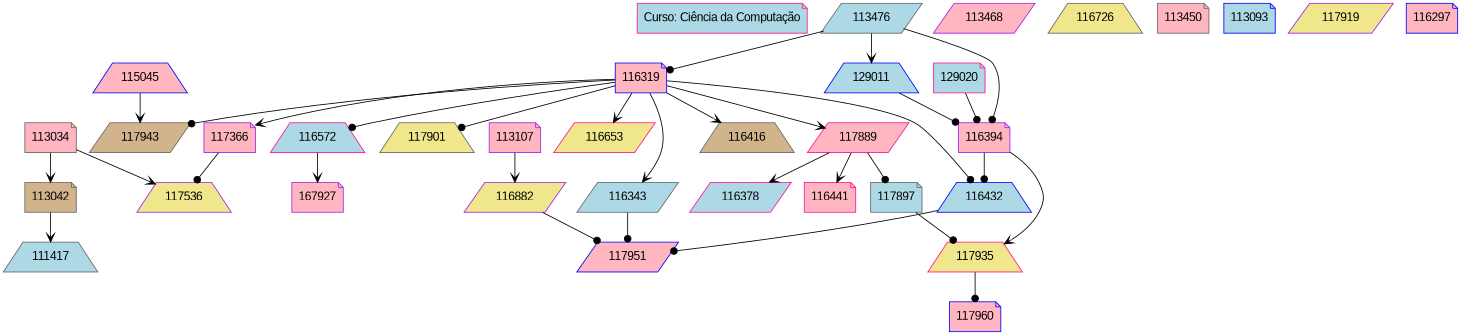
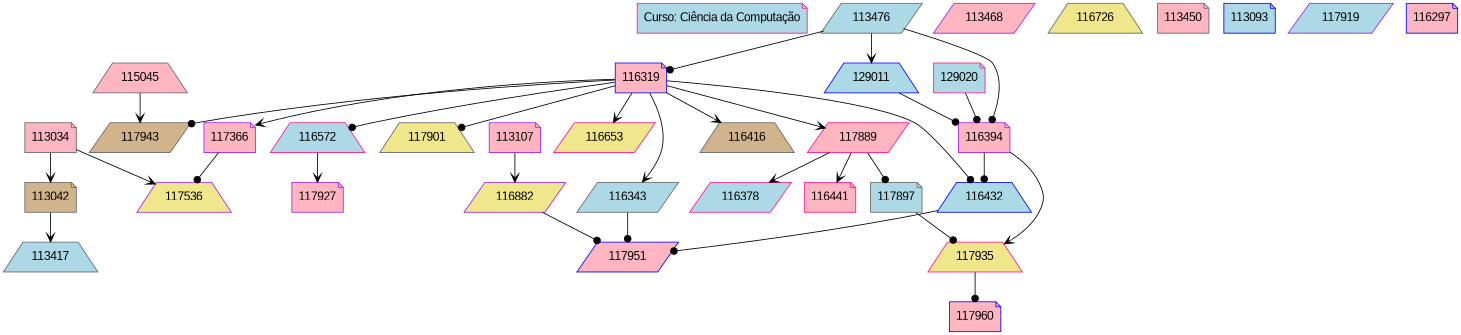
(1341, 18) -> (1341, 18)
(140, 78) -> (140, 78)
(318, 197) -> (318, 197)
(51, 257) -> (51, 257)
